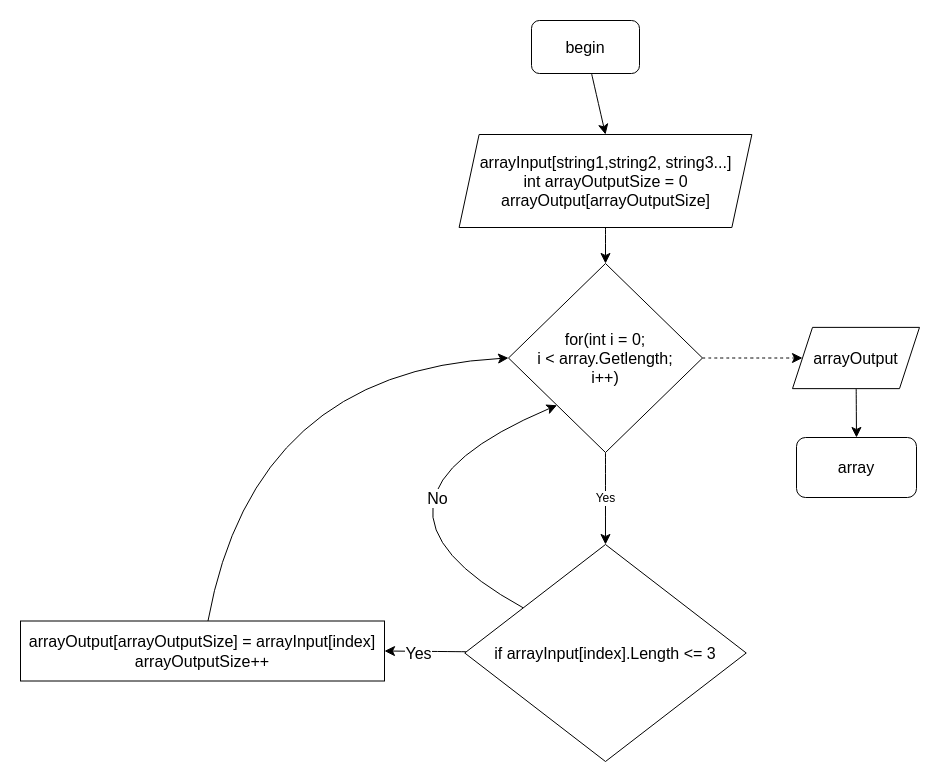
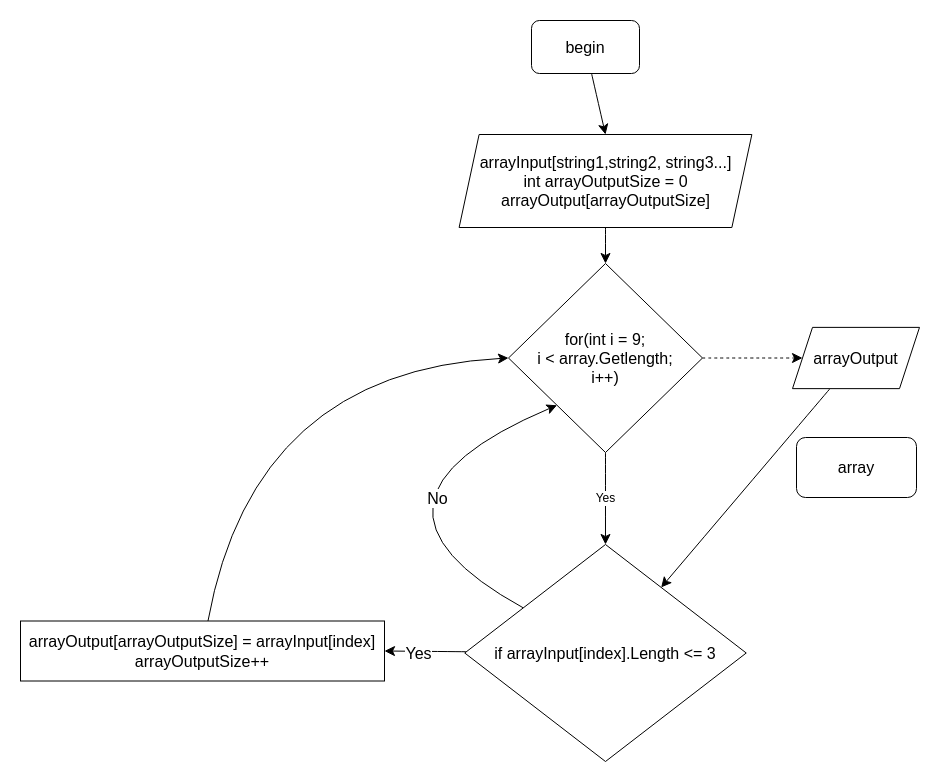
(606, 359) -> (606, 359)
(856, 409) -> (747, 486)
